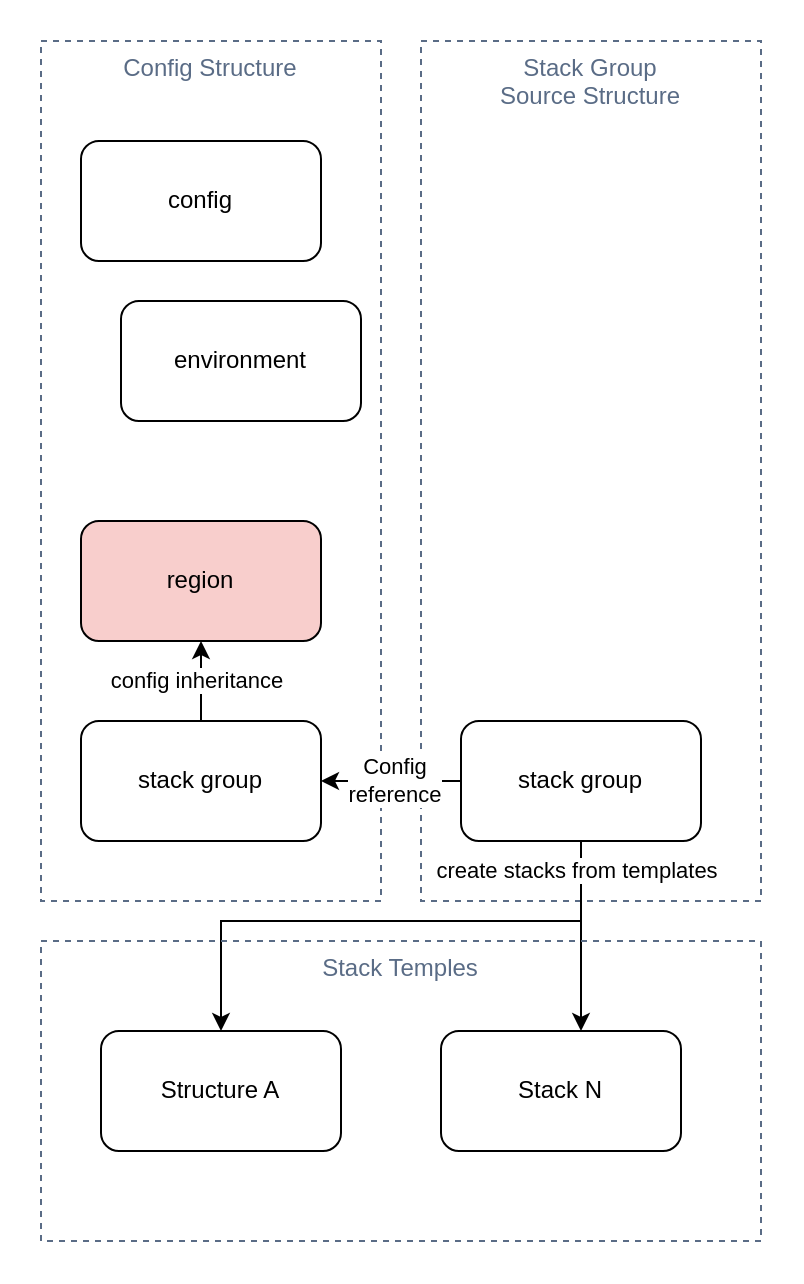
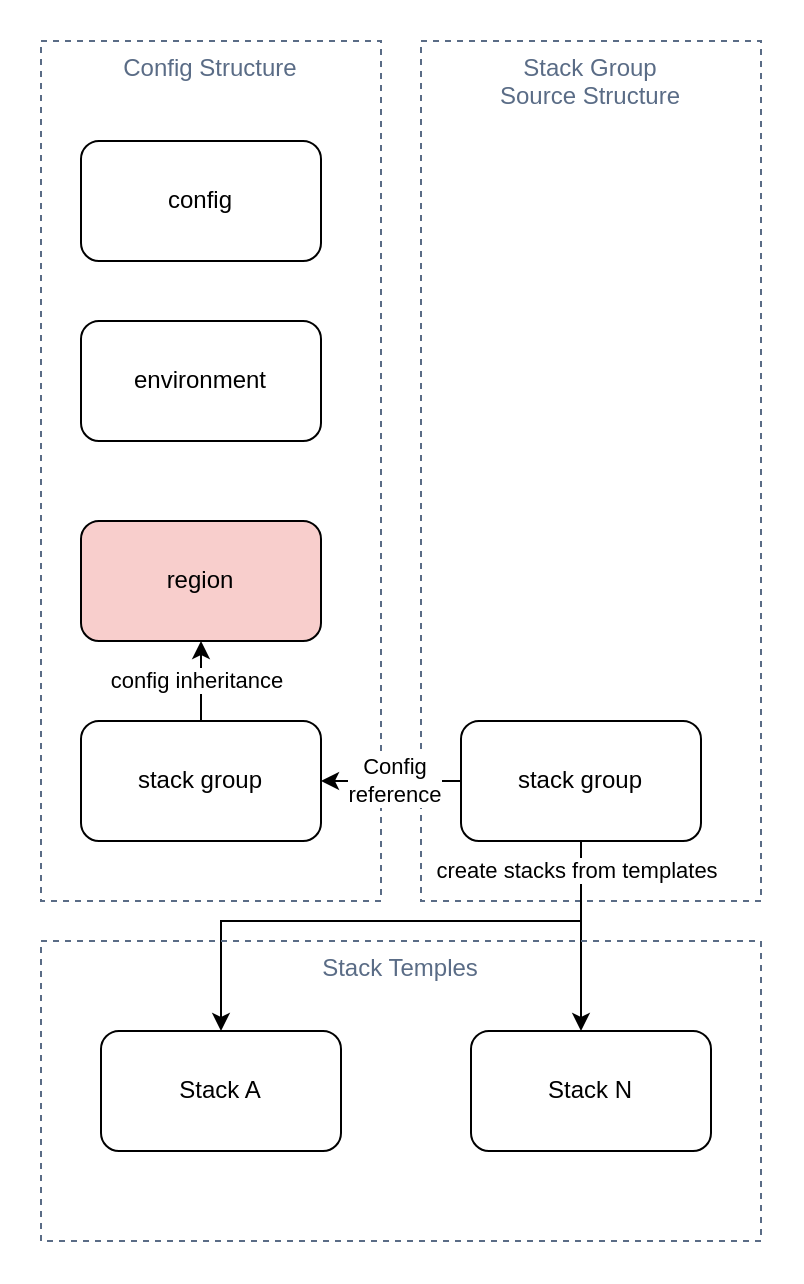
(241, 361) -> (201, 381)
(221, 1091) -> (221, 1091)
(561, 1091) -> (591, 1091)
